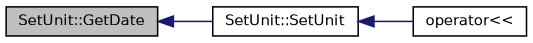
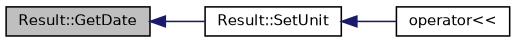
(82, 21) -> (78, 21)
(285, 21) -> (273, 21)
